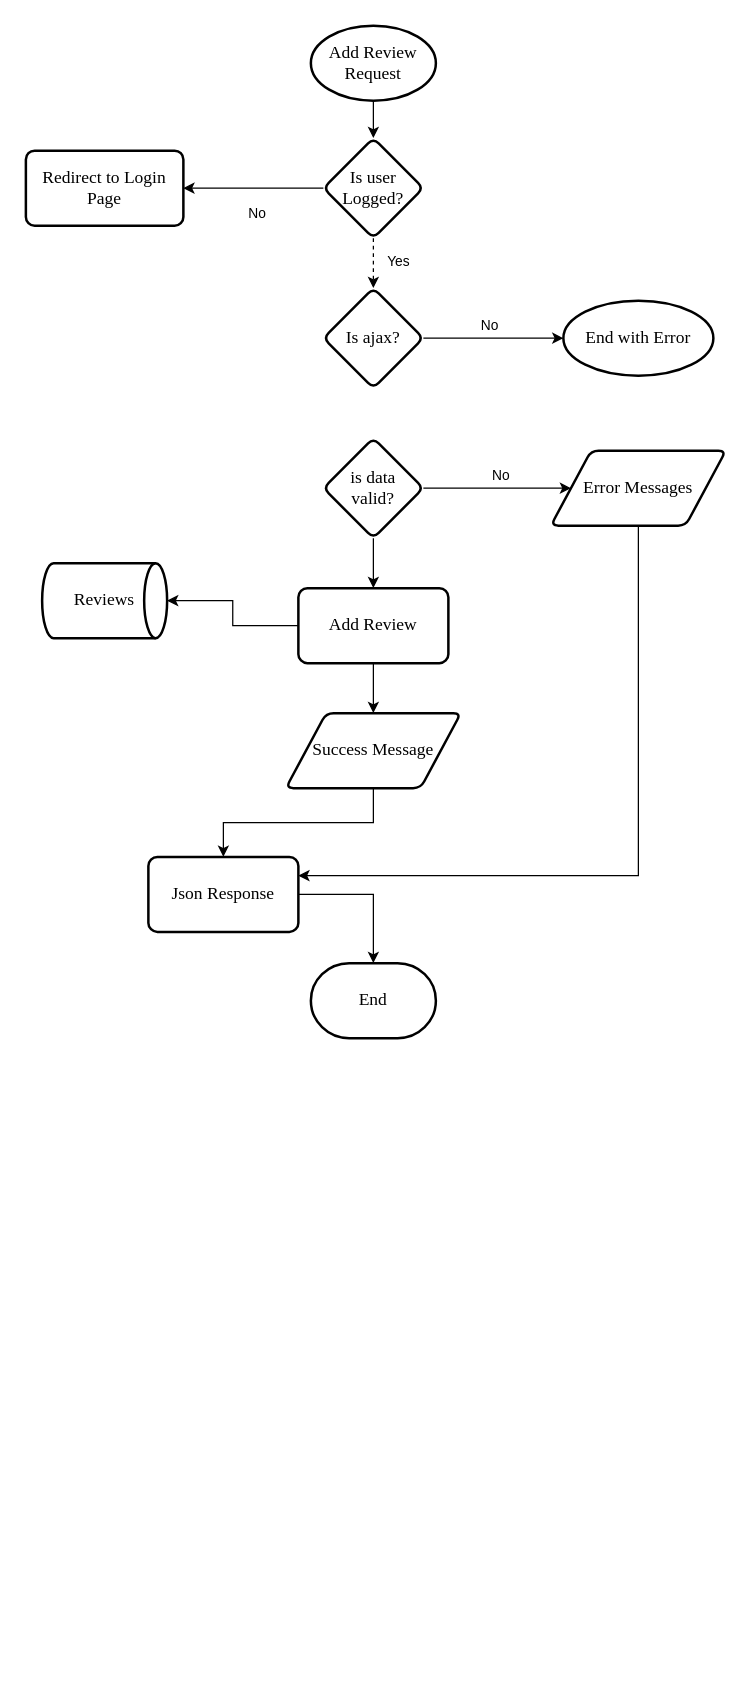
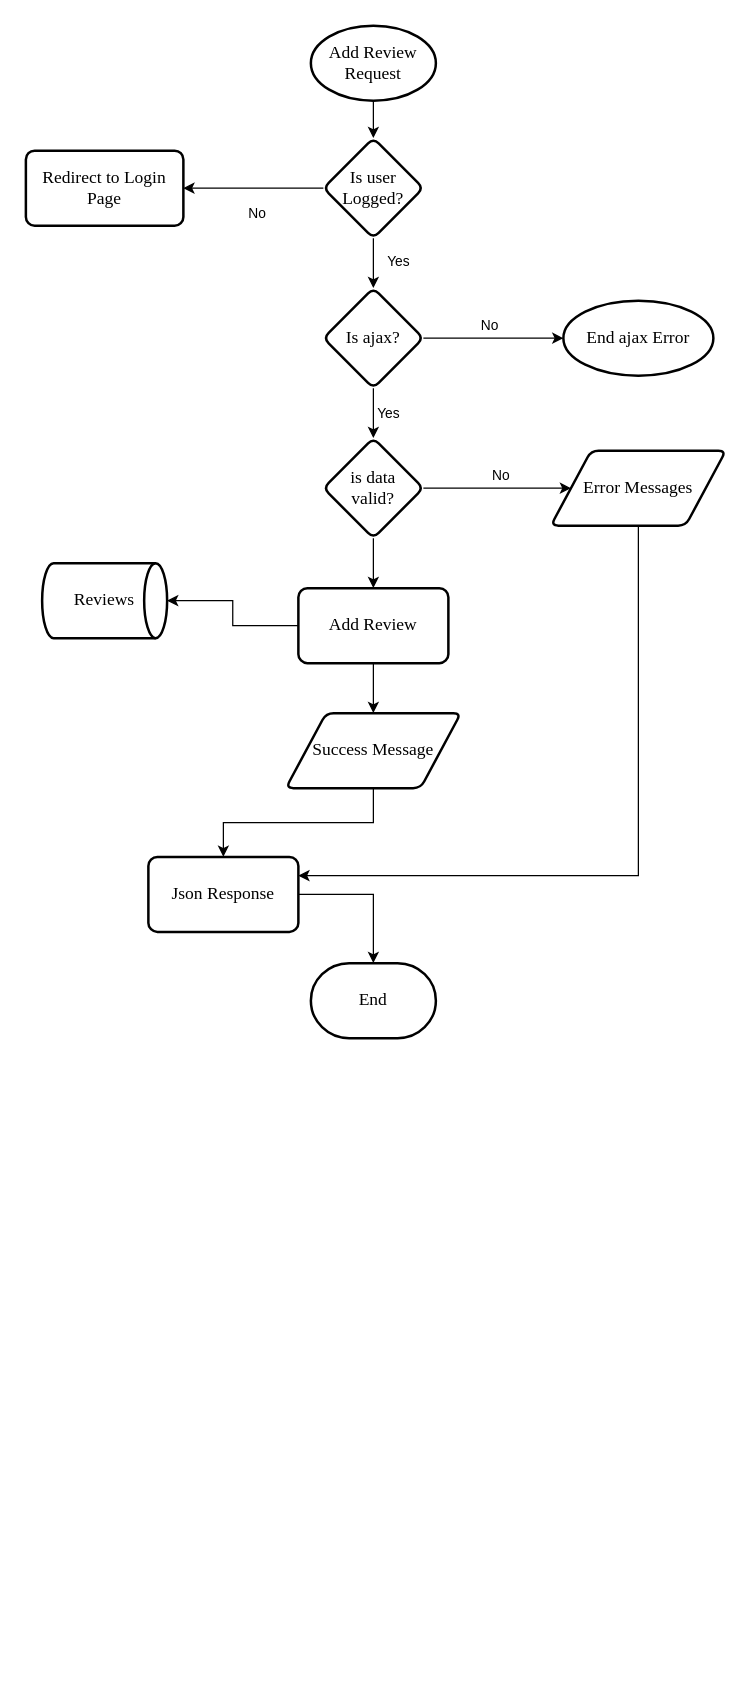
(373, 258) -> (373, 258)
(638, 338) -> (638, 338)
none -> (373, 409)
